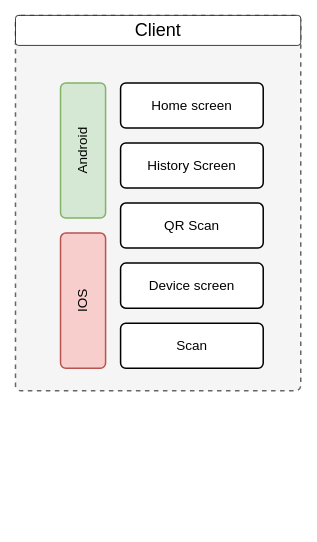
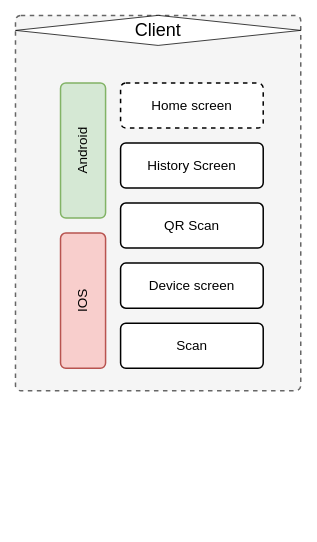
(158, 30) -> (158, 30)
(192, 105) -> (192, 105)
